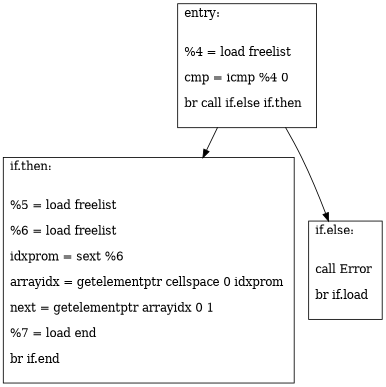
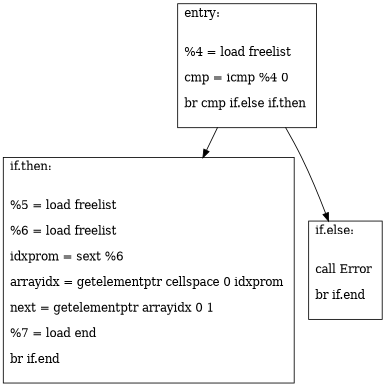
(245, 104) -> (247, 104)
(344, 295) -> (342, 295)
